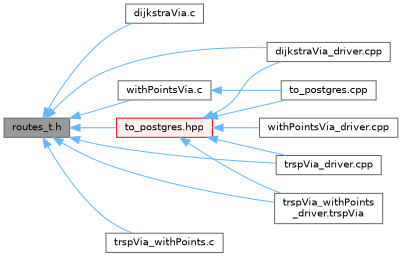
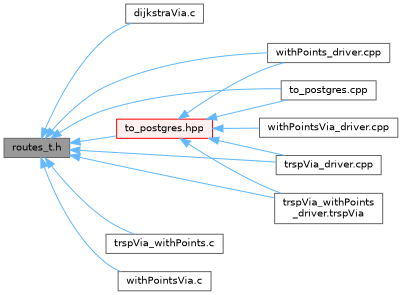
(329, 52) -> (329, 53)
(251, 90) -> (167, 96)
